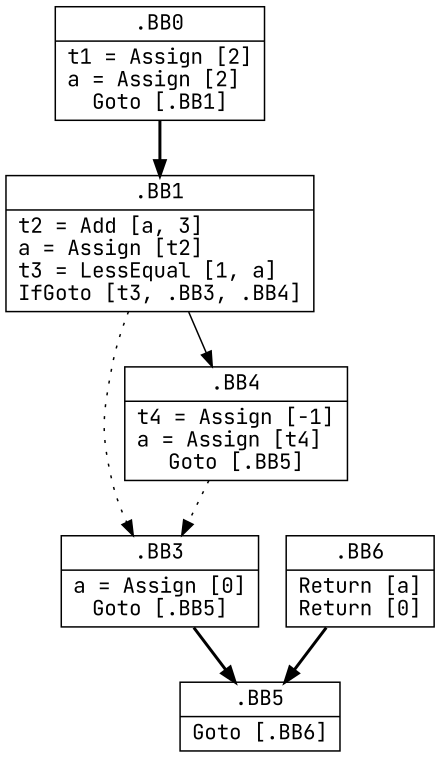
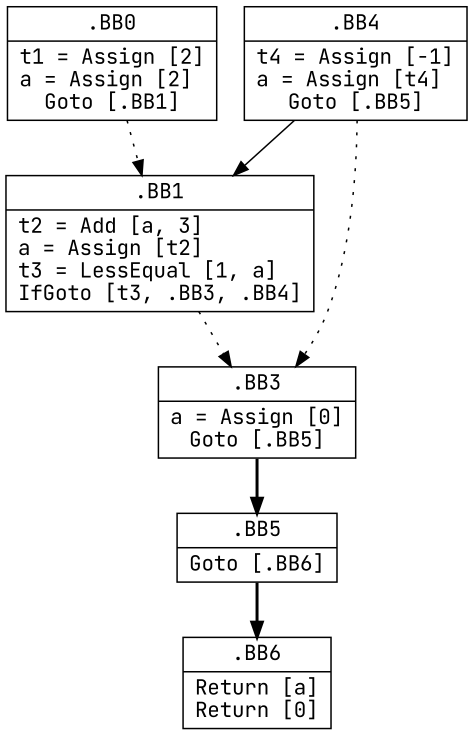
(160, 141) -> (133, 141)
(198, 332) -> (270, 143)
(310, 649) -> (257, 602)
